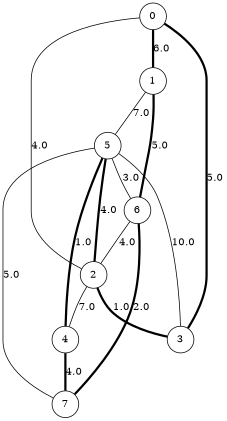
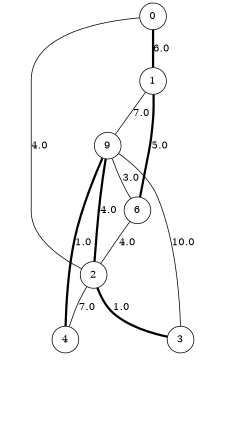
(108, 146) -> (108, 146)
(207, 169) -> none
(65, 404) -> none
